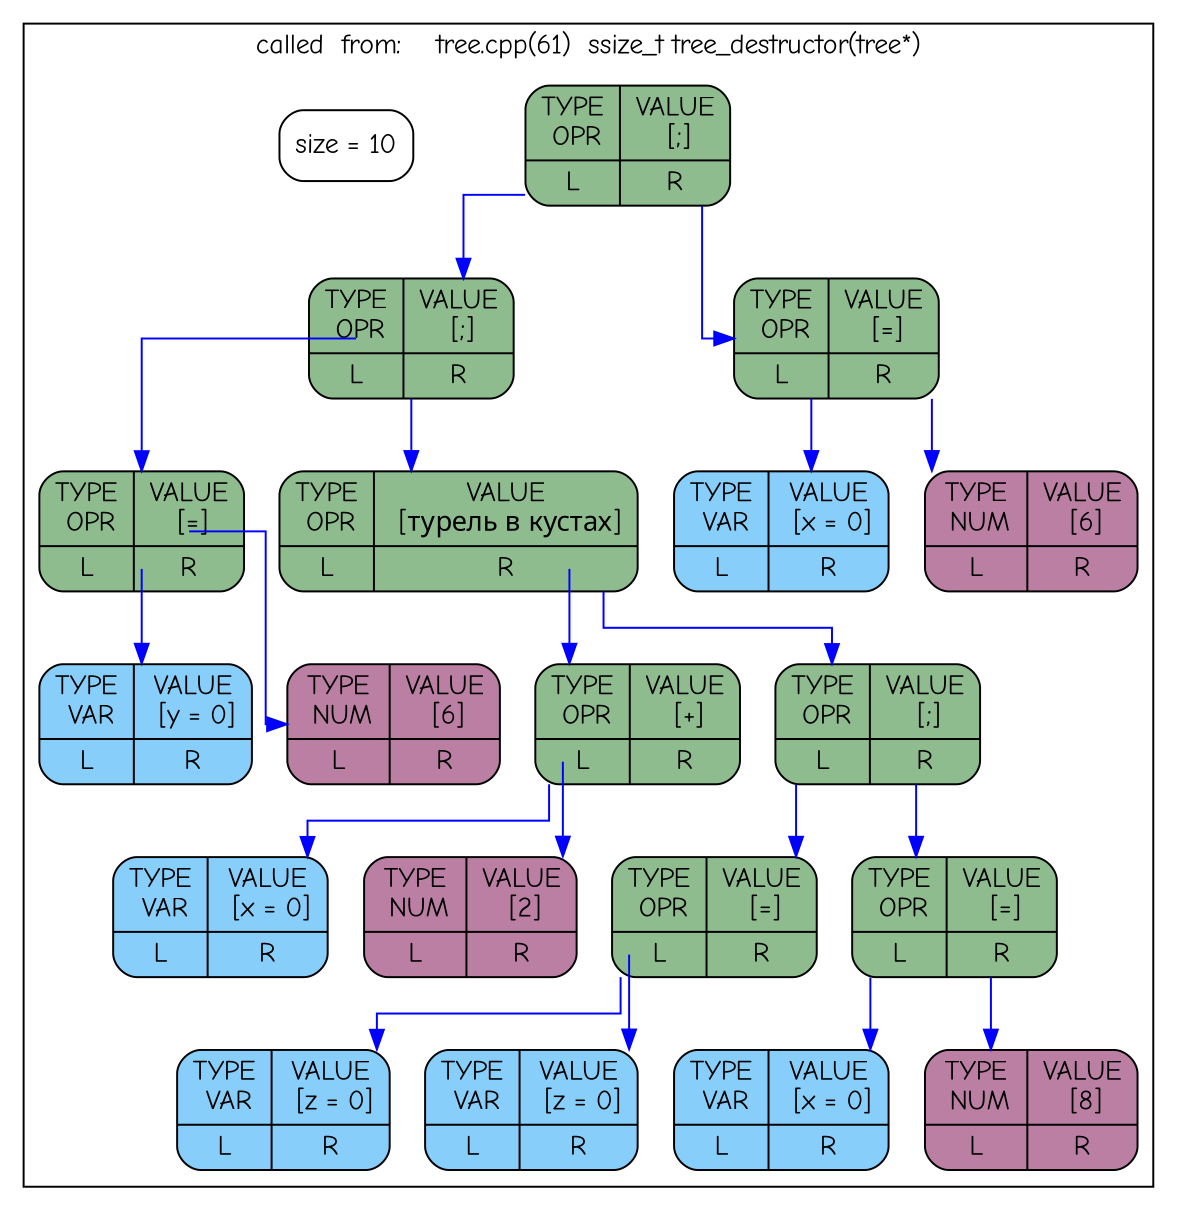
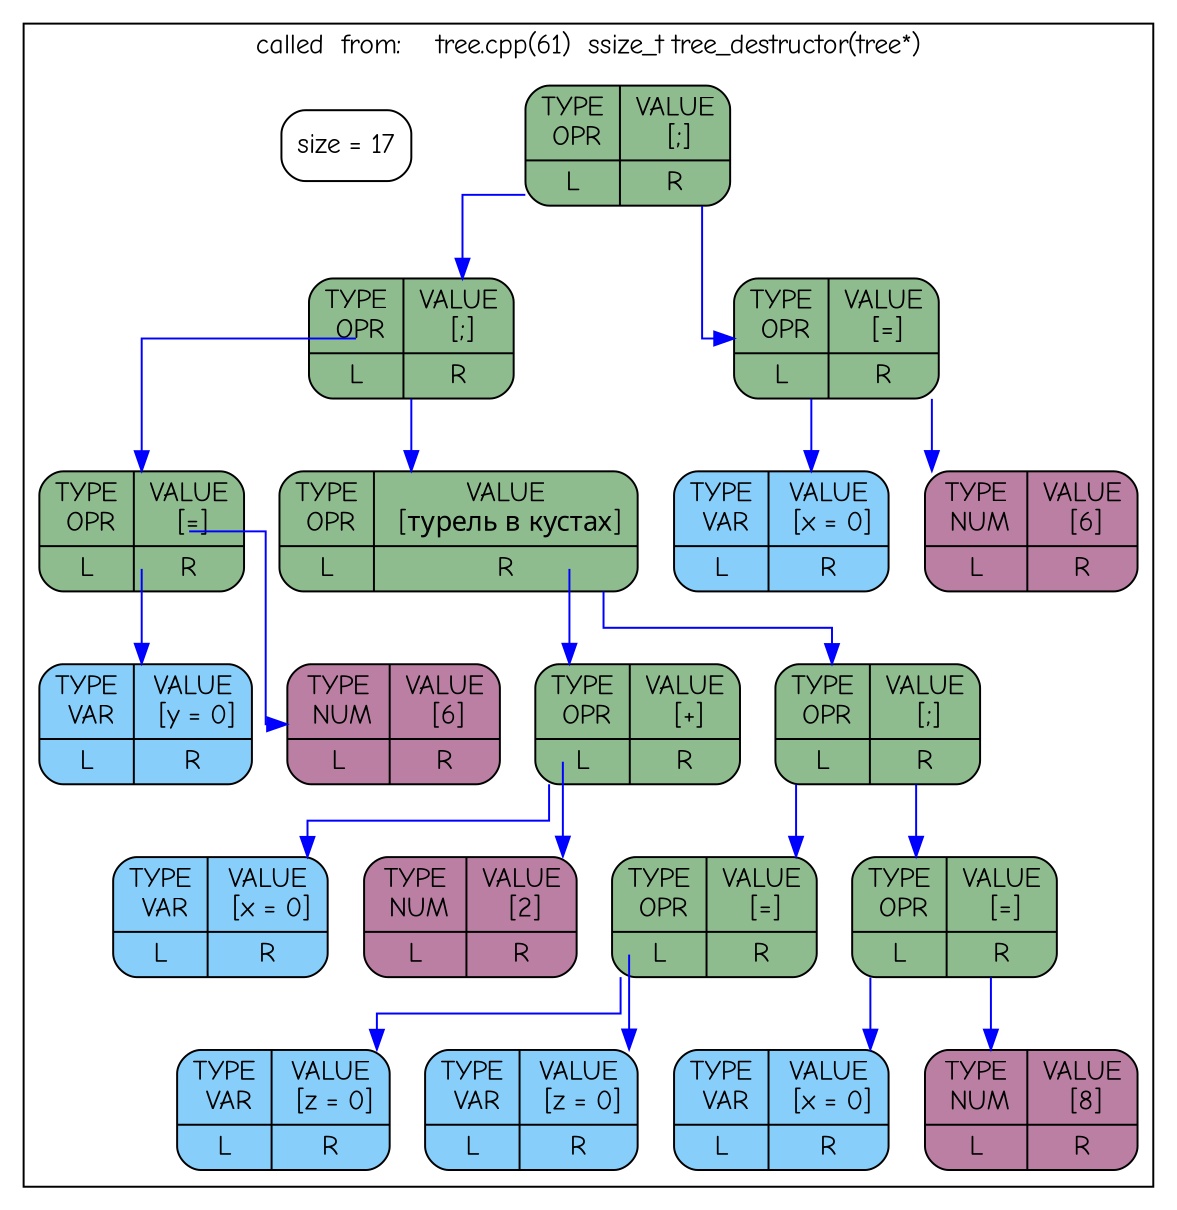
(346, 146) -> (346, 146)
